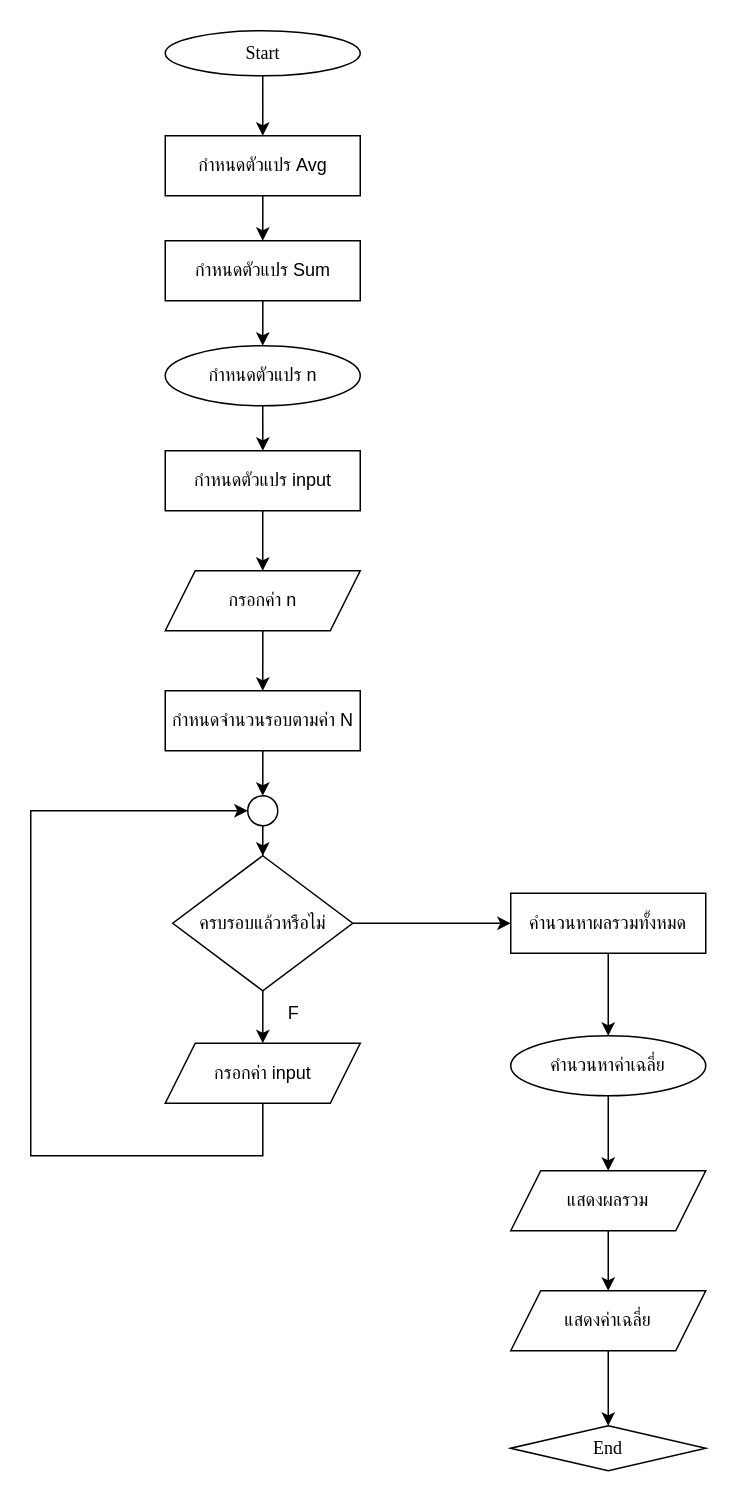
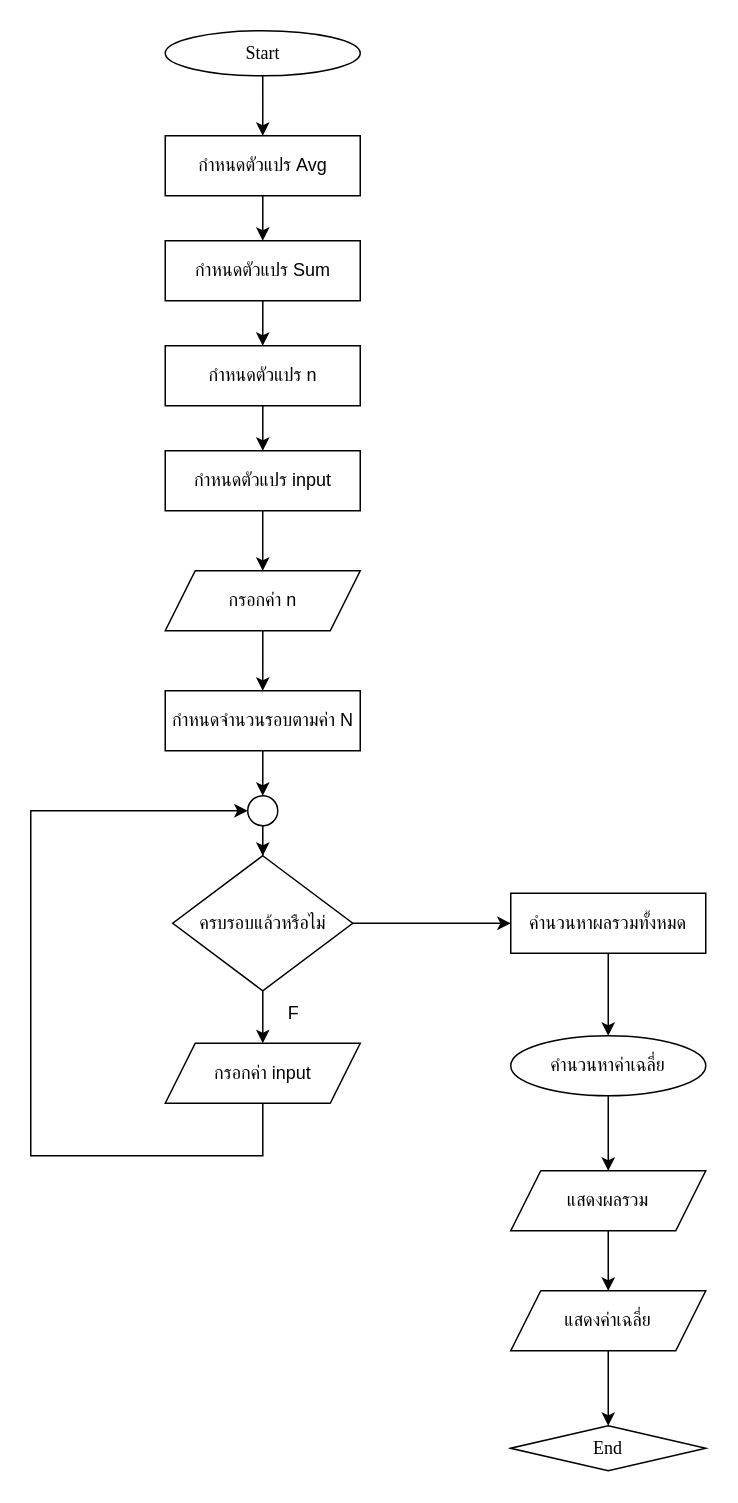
(263, 376) -> (263, 376)
